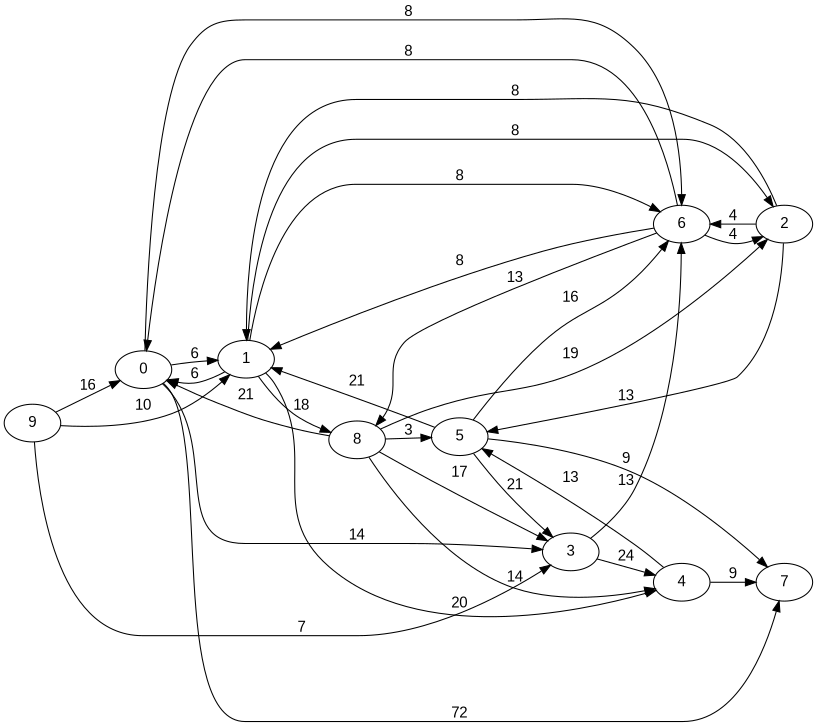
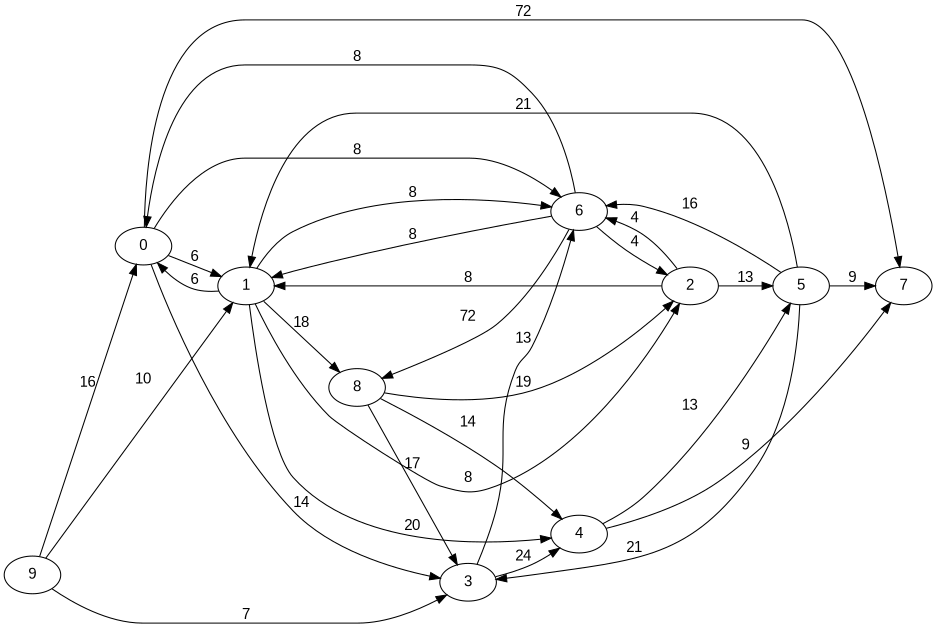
(515, 278) -> (468, 317)
(251, 416) -> none
(403, 438) -> none
